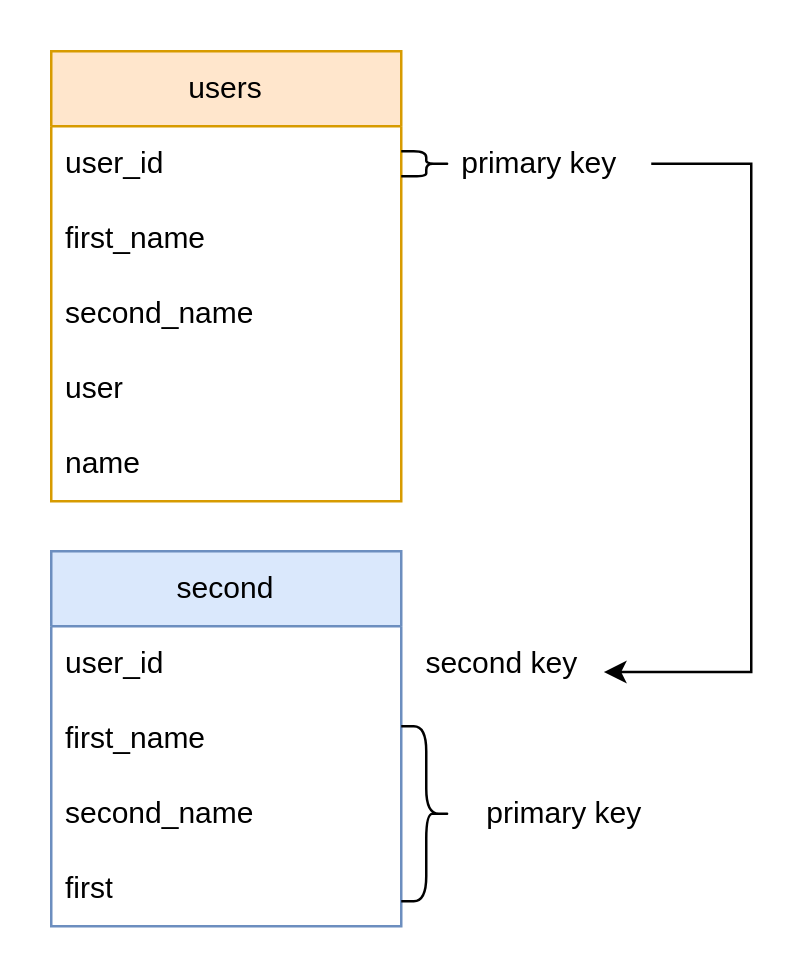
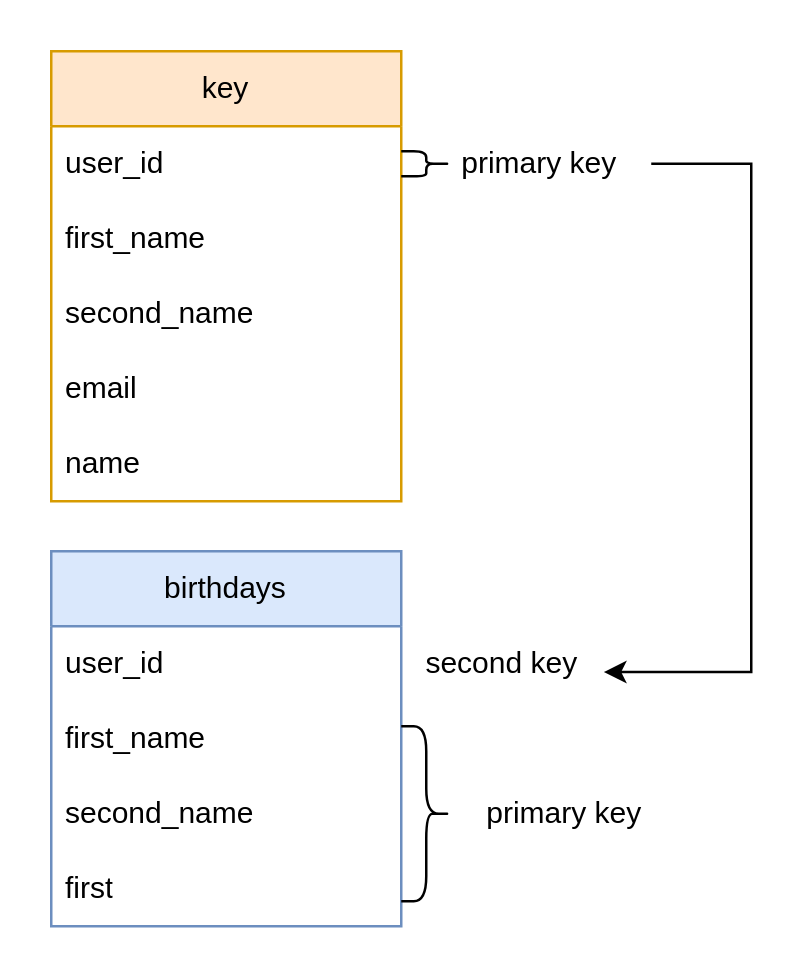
(226, 89) -> (226, 89)
(100, 389) -> (100, 389)
(226, 589) -> (226, 589)
